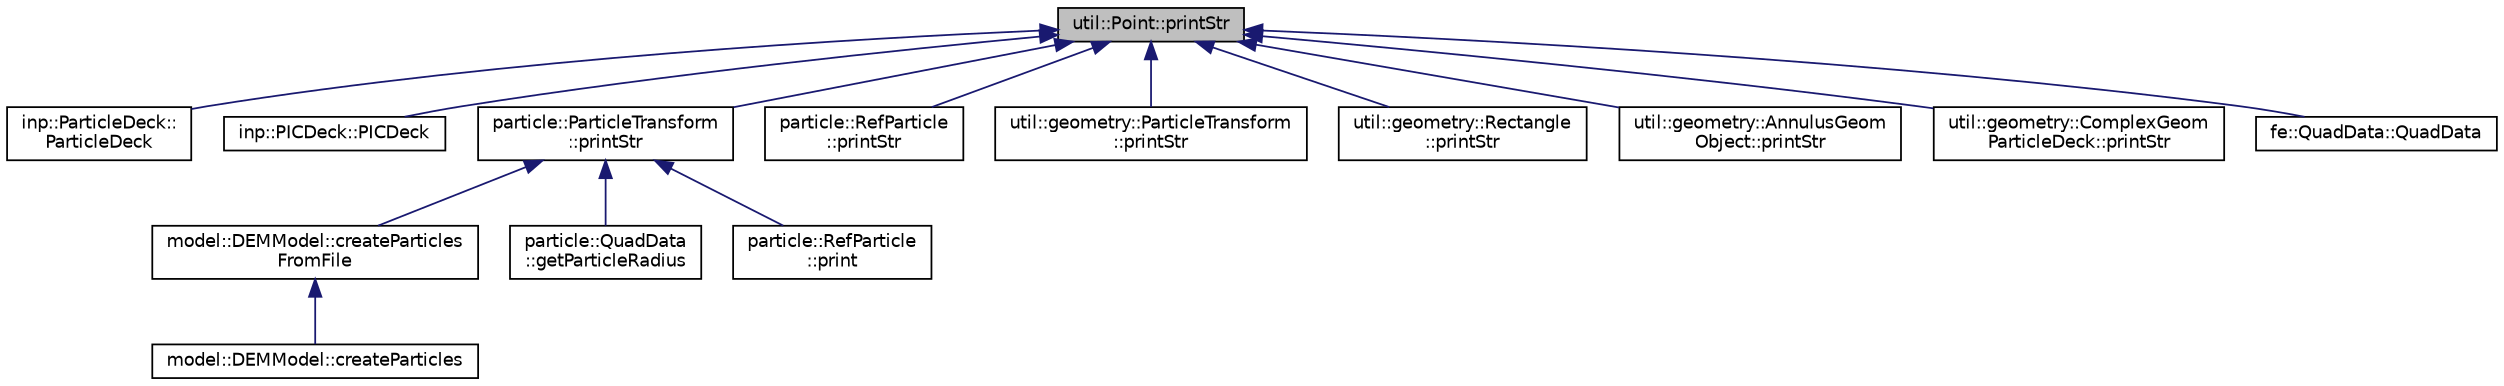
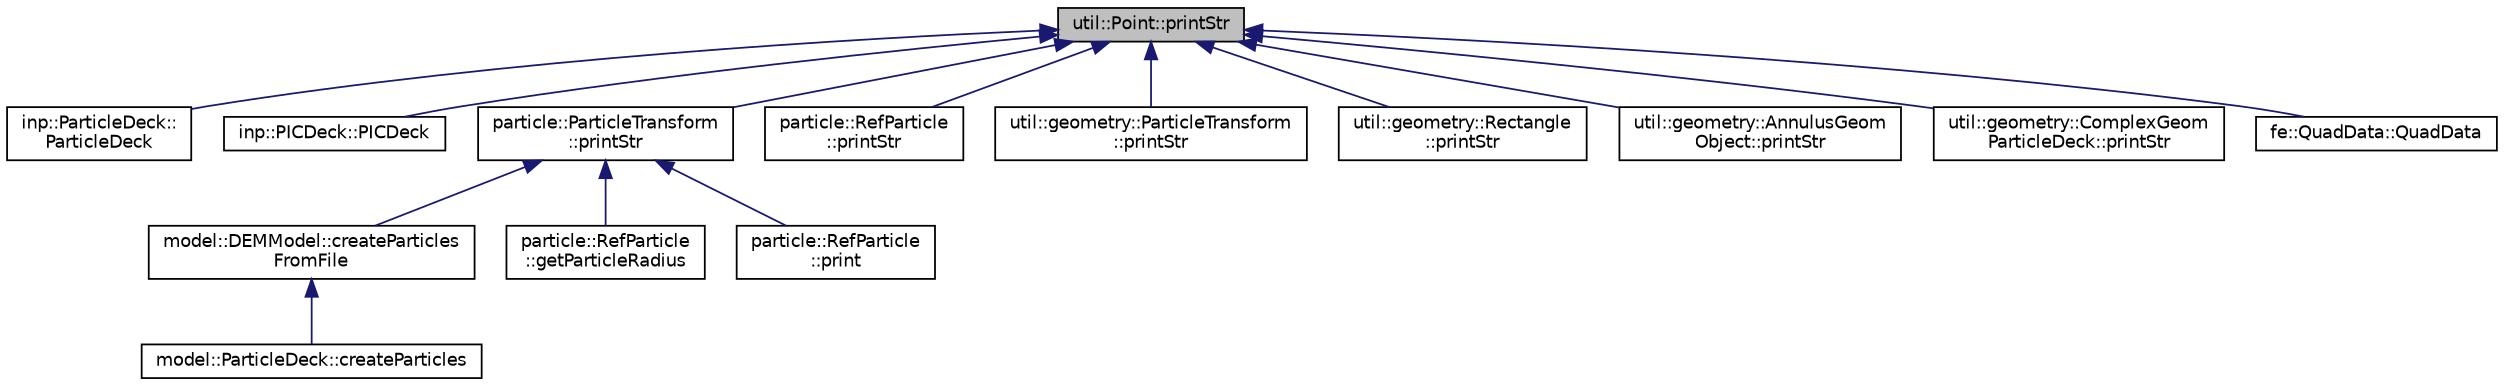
(606, 252) -> (606, 252)
(315, 361) -> (312, 361)
